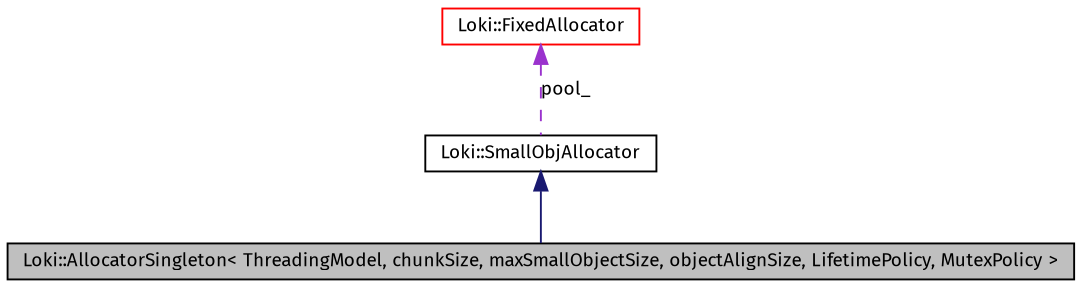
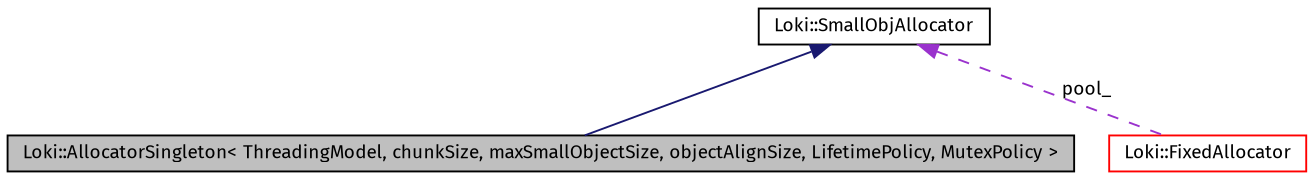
(541, 100) -> (1050, 93)
